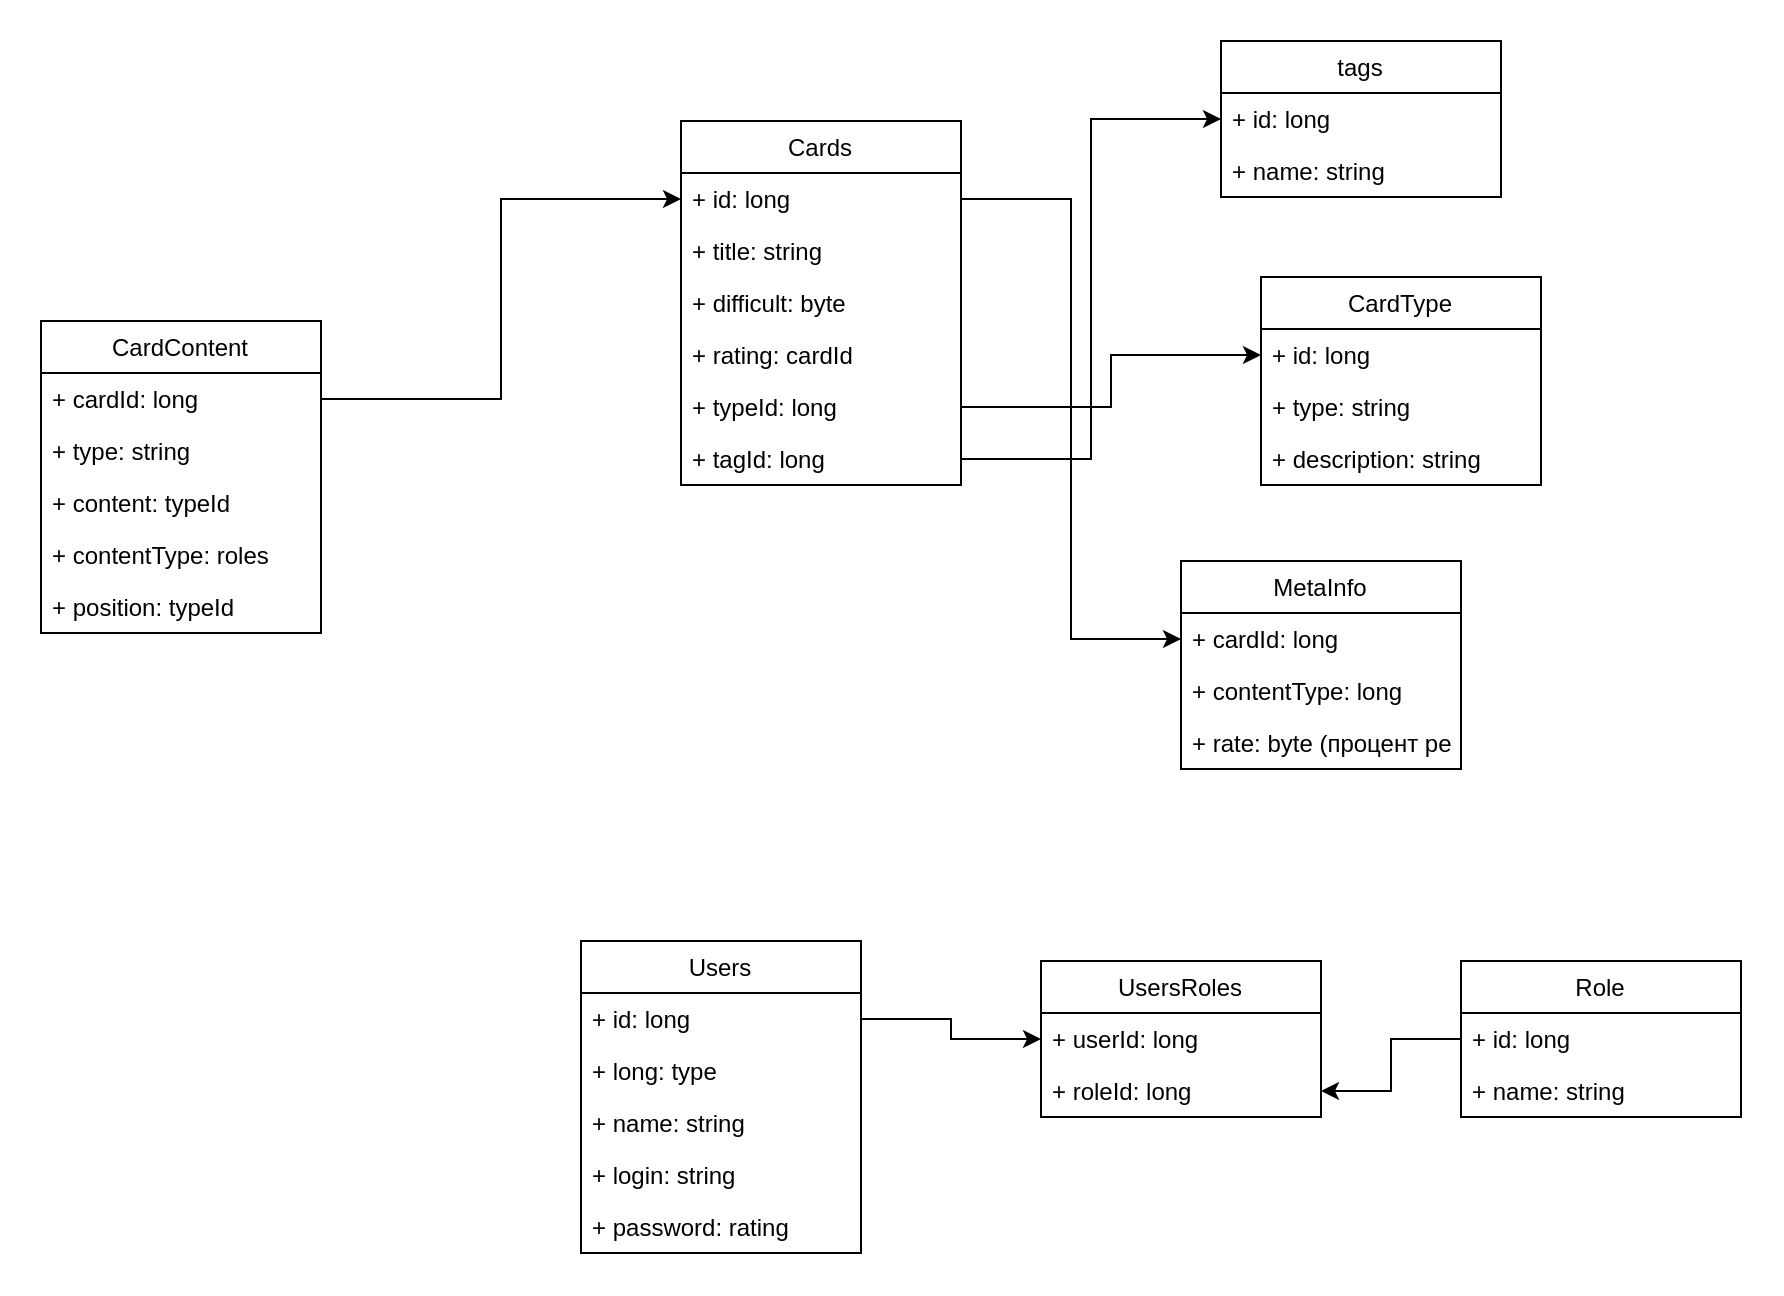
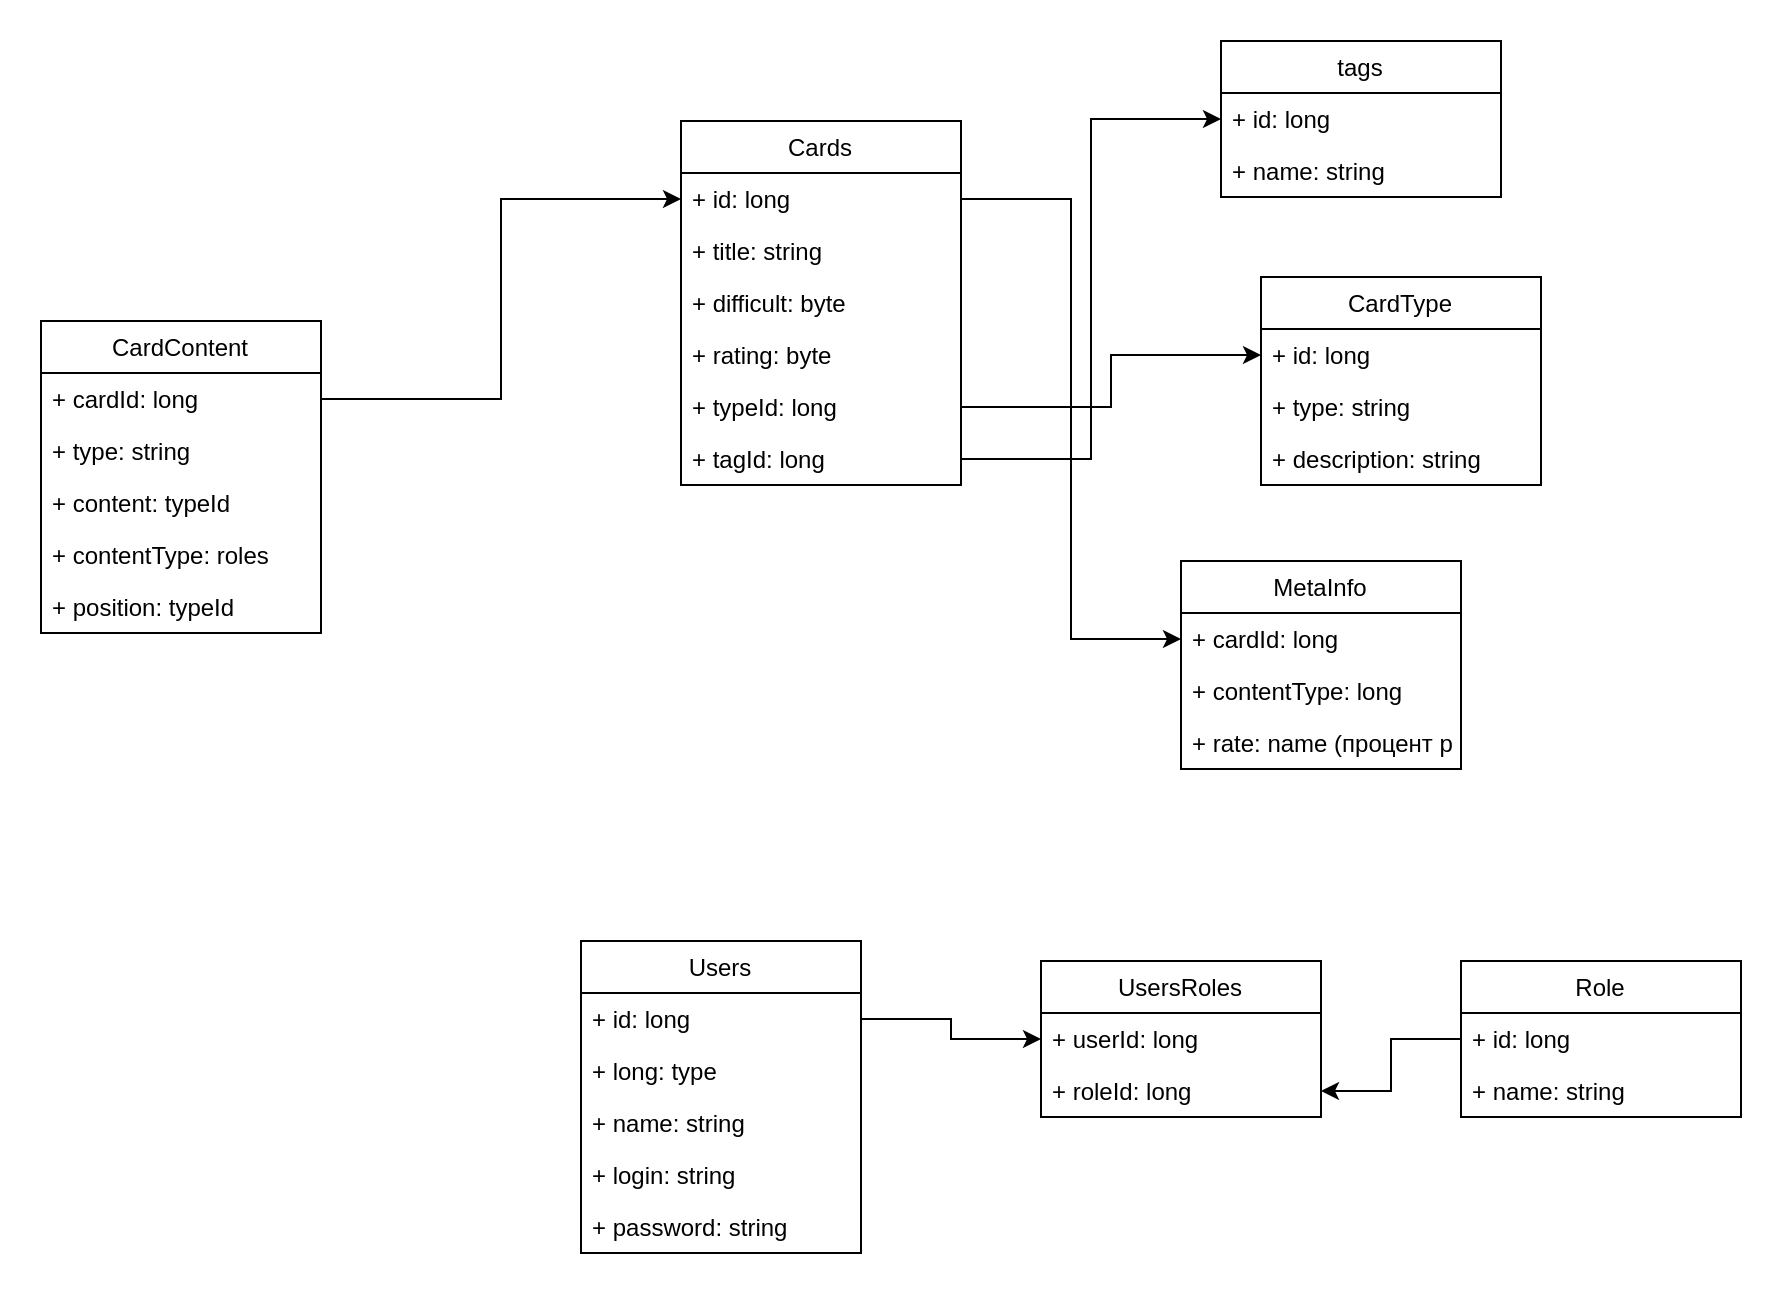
(787, 356) -> (774, 356)
(1385, 744) -> (1385, 744)
(700, 1228) -> (700, 1228)
